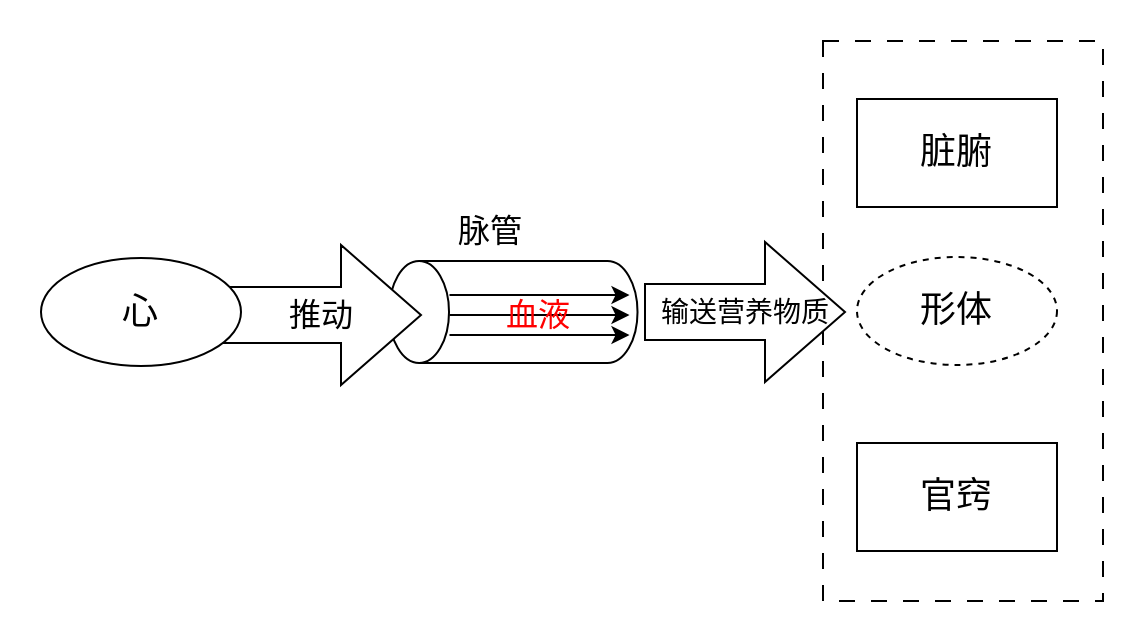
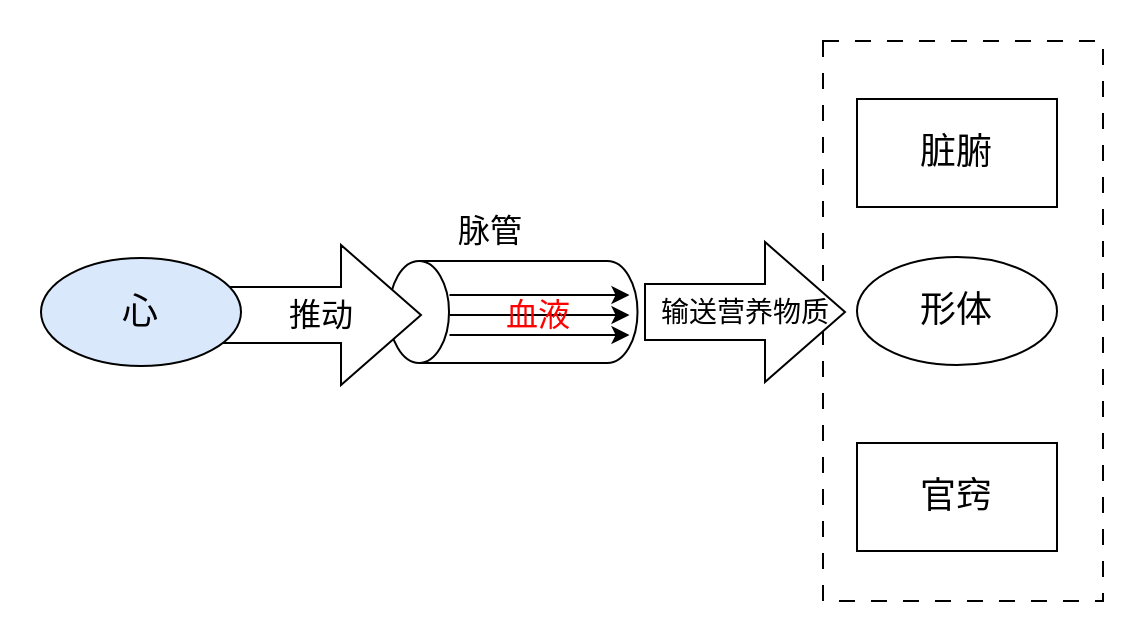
(957, 311) -> (957, 311)
(141, 312) -> (141, 312)
